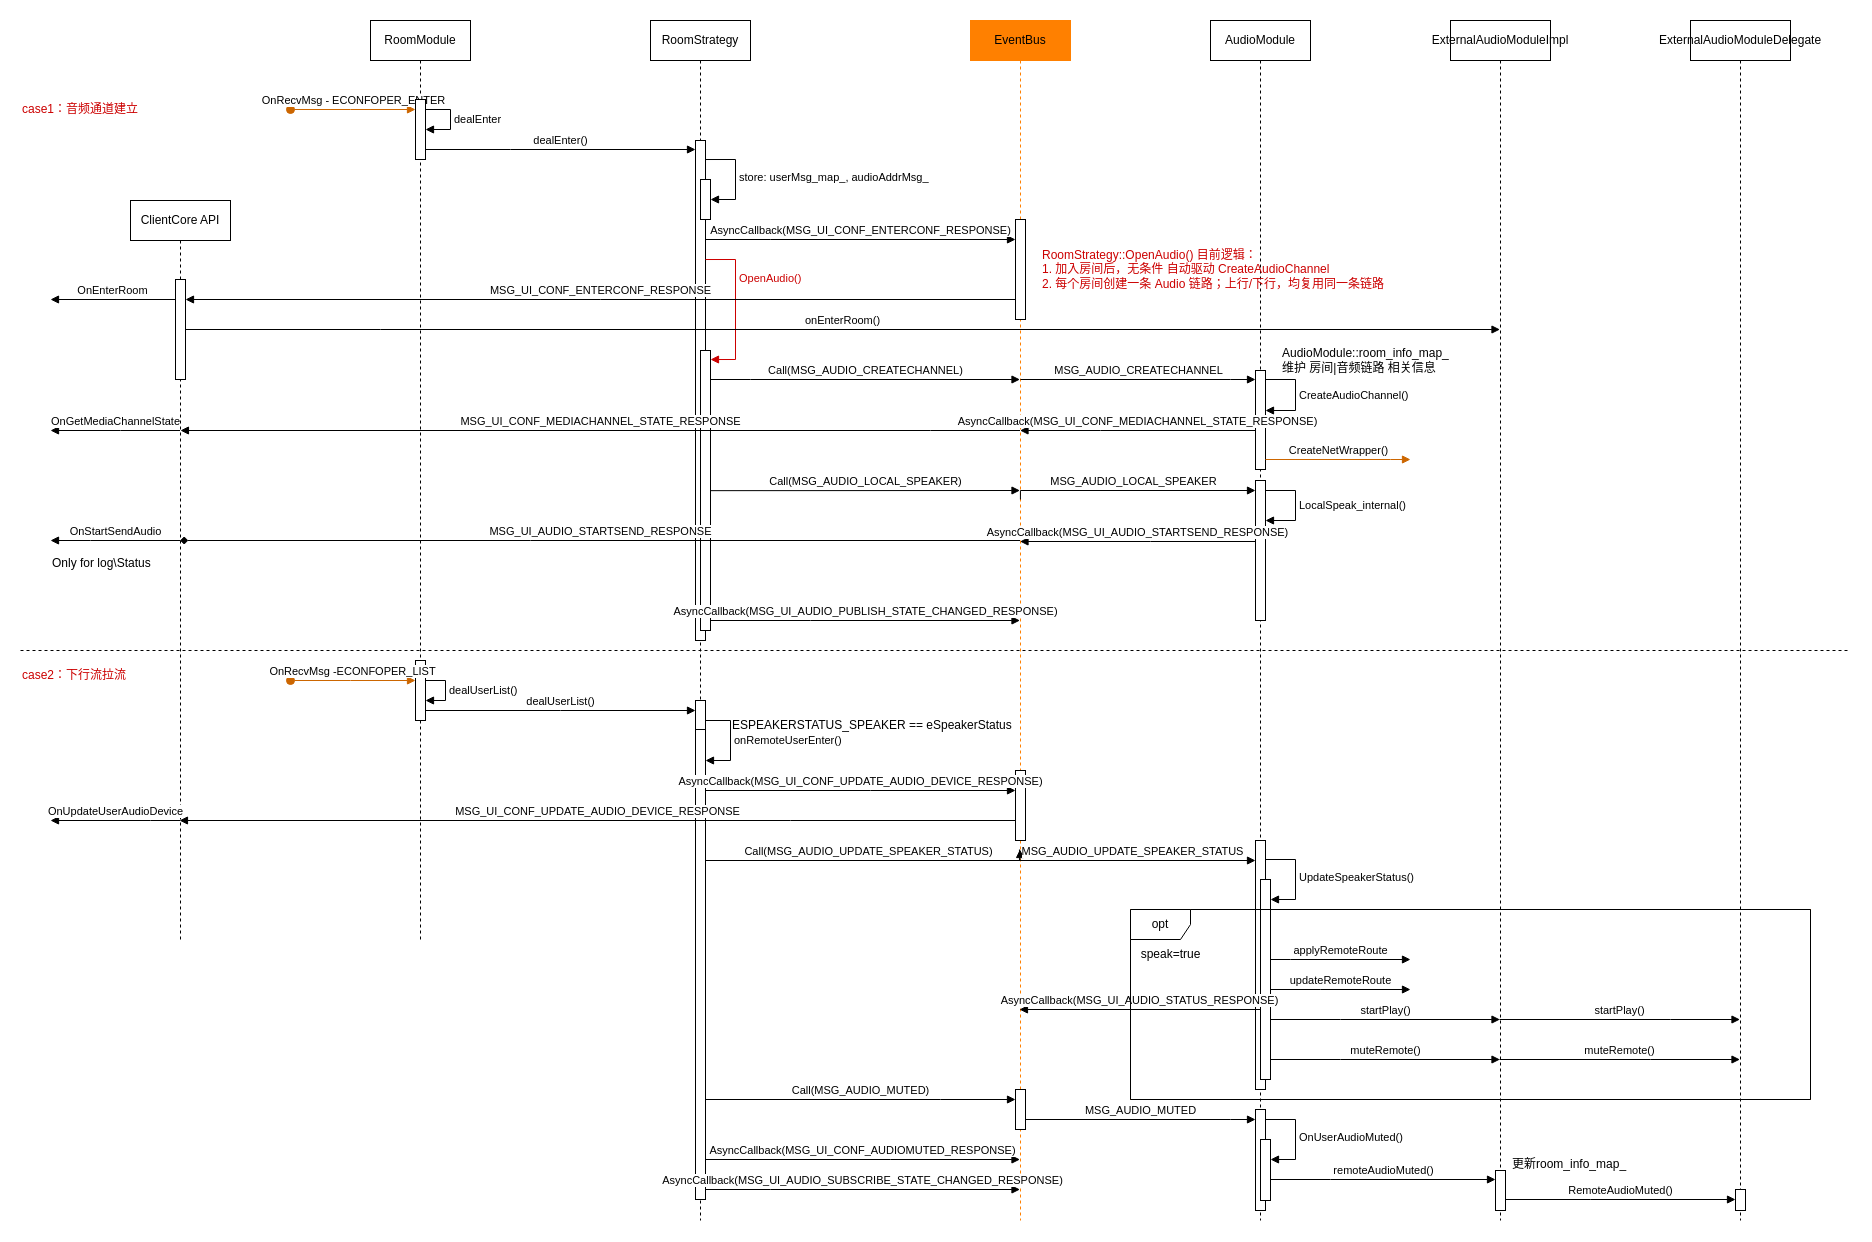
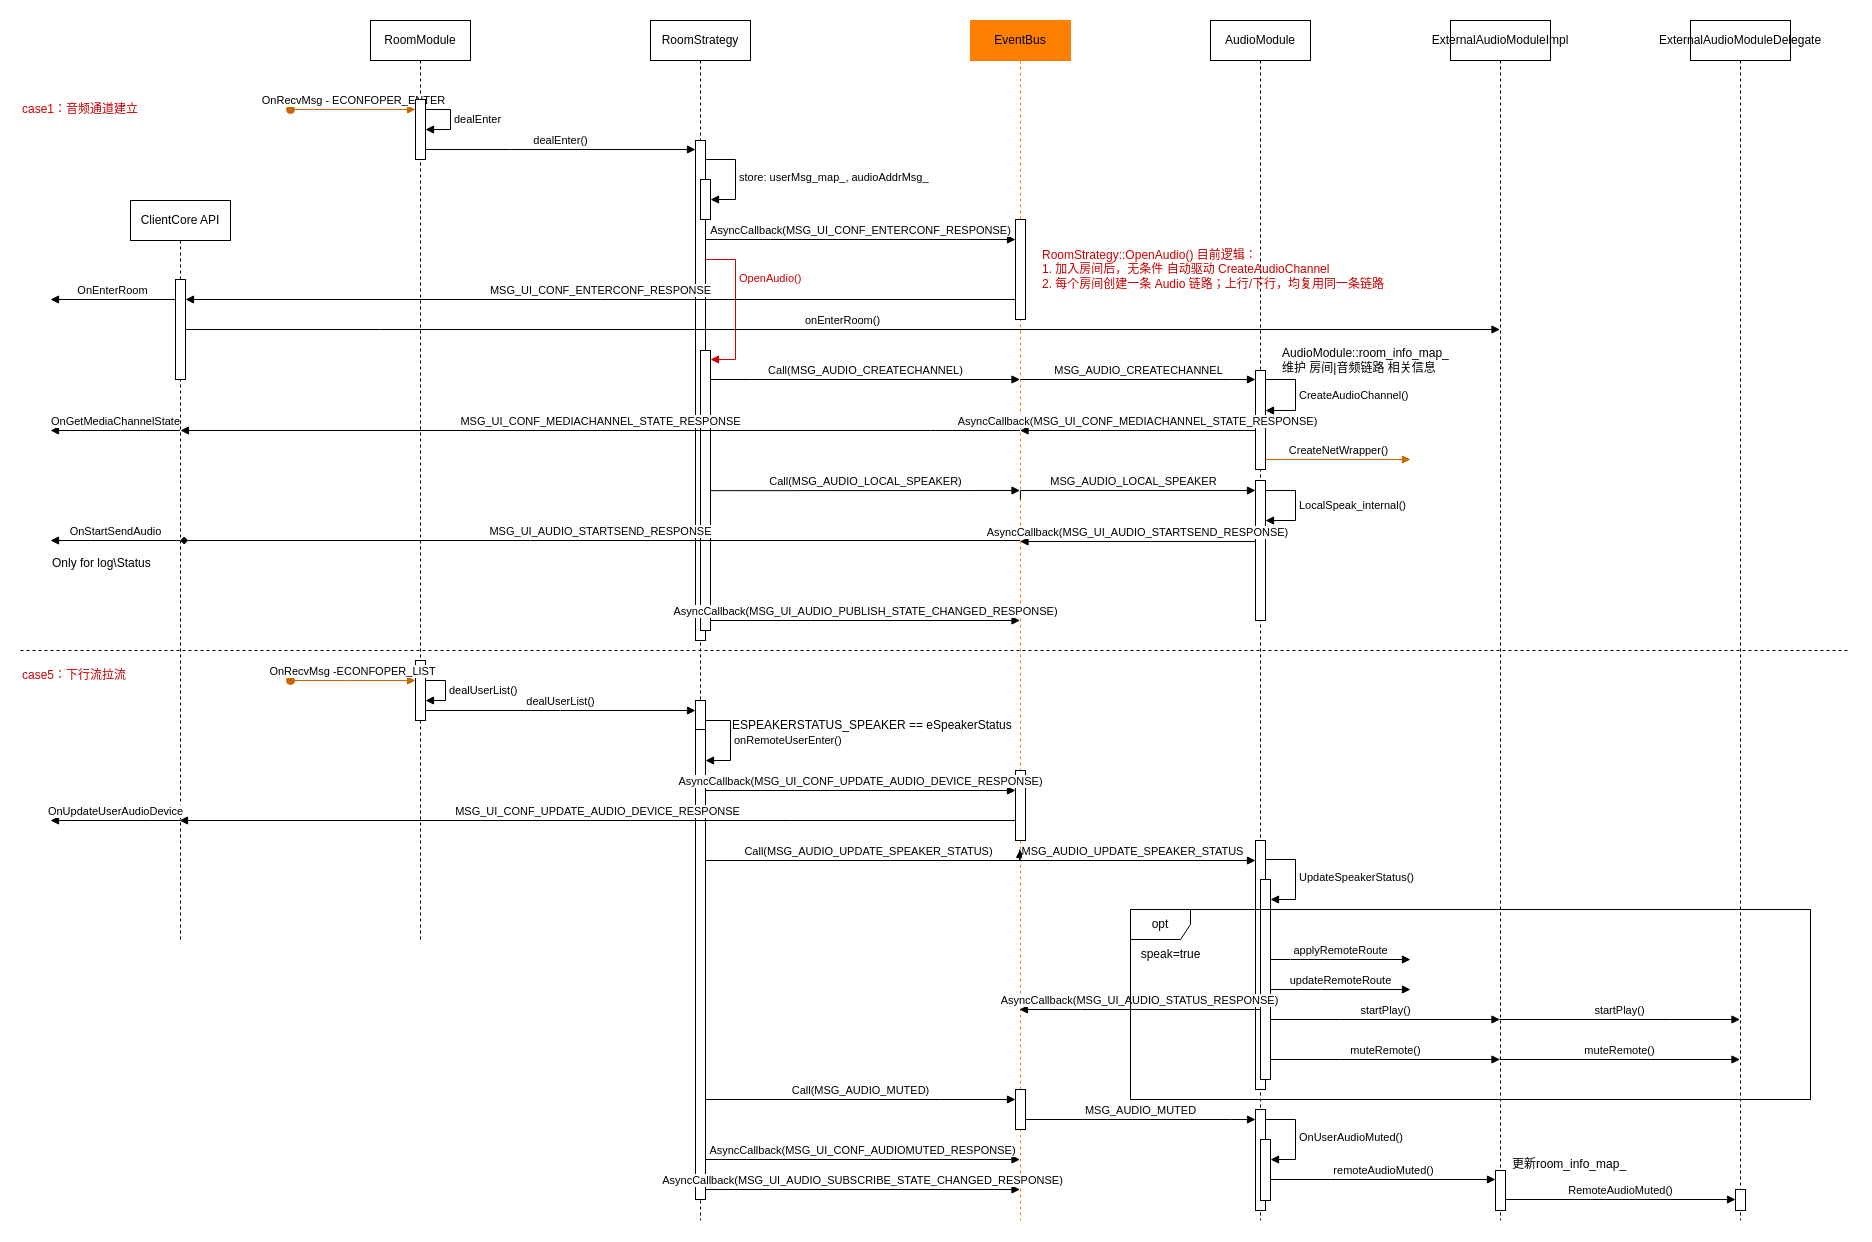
(75, 676) -> (75, 676)
